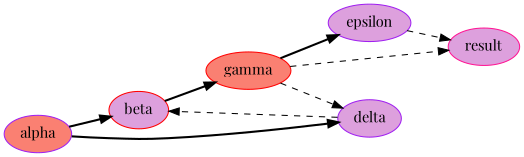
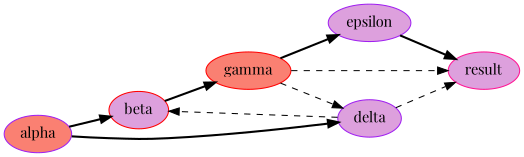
(424, 34) -> (423, 45)
none -> (421, 97)
